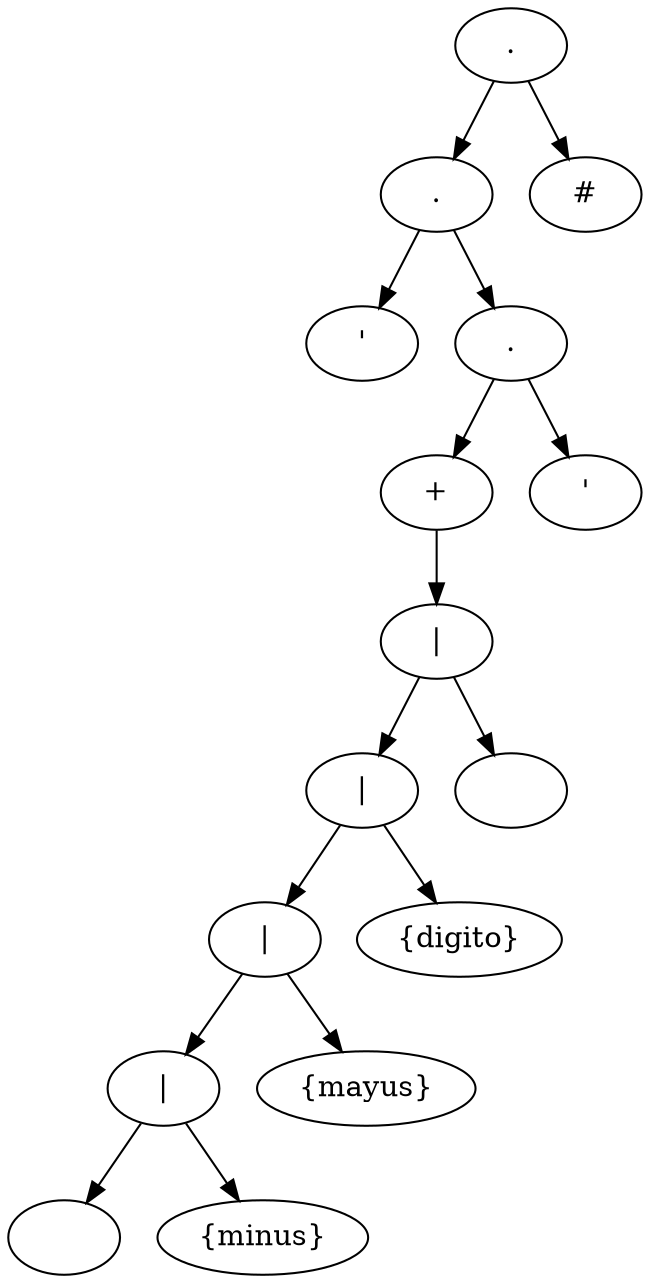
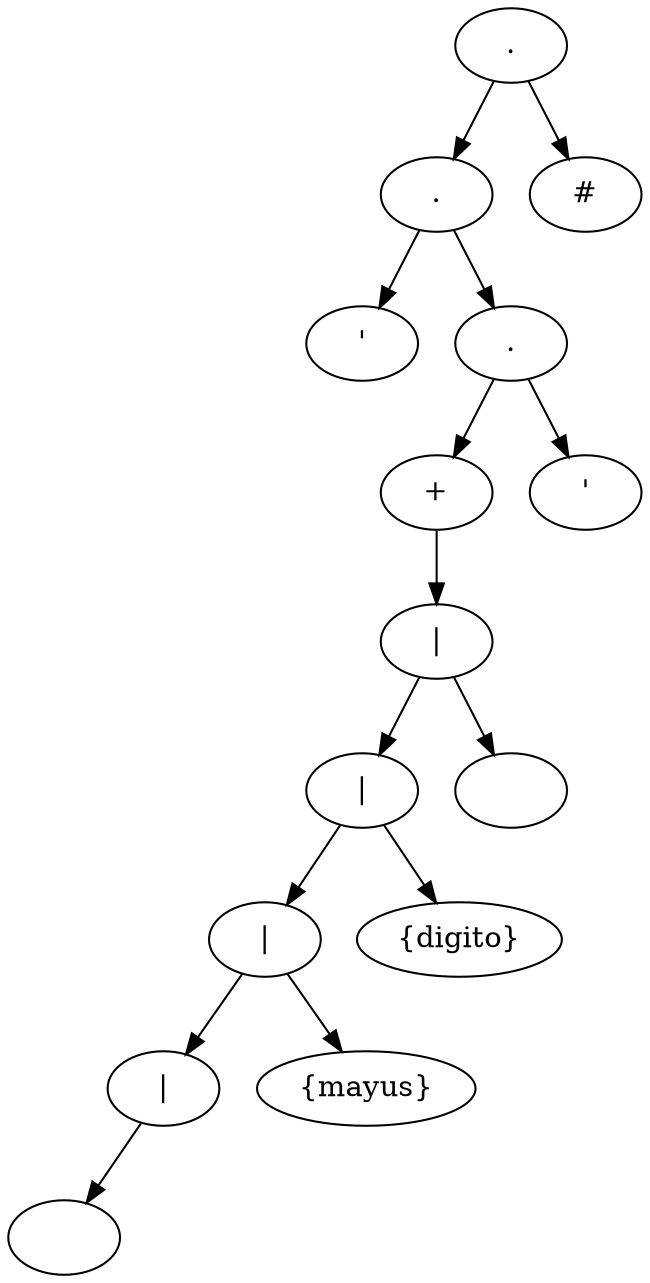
(263, 1238) -> none
